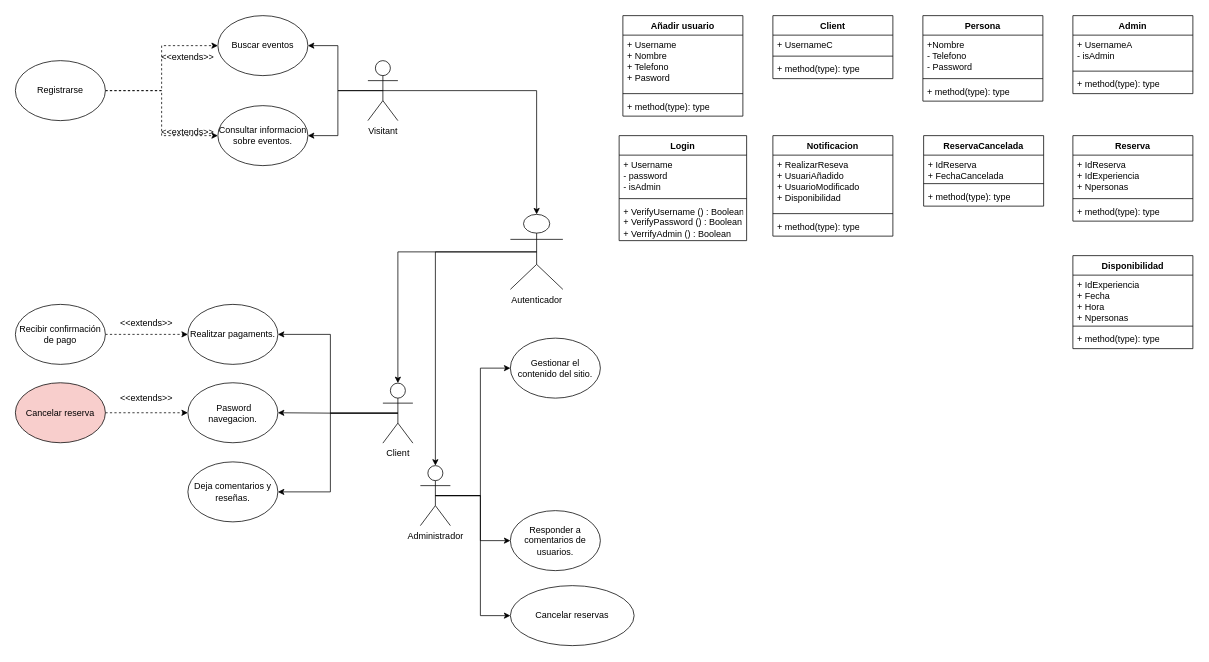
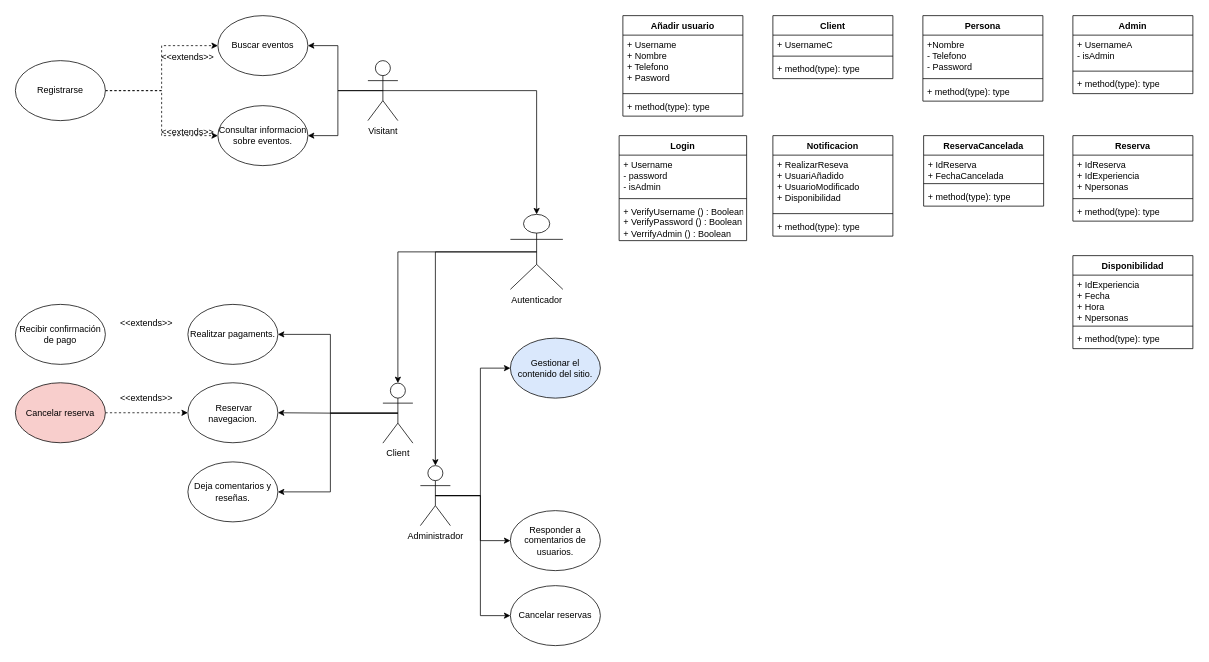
(144, 334) -> none
(555, 368) -> (555, 368)
(233, 413) -> (233, 413)
(572, 615) -> (555, 615)
